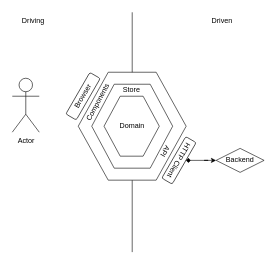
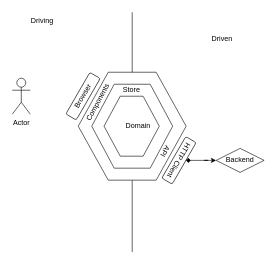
(33, 21) -> (42, 21)
(222, 21) -> (222, 39)
(26, 105) -> (21, 96)
(132, 126) -> (138, 126)
